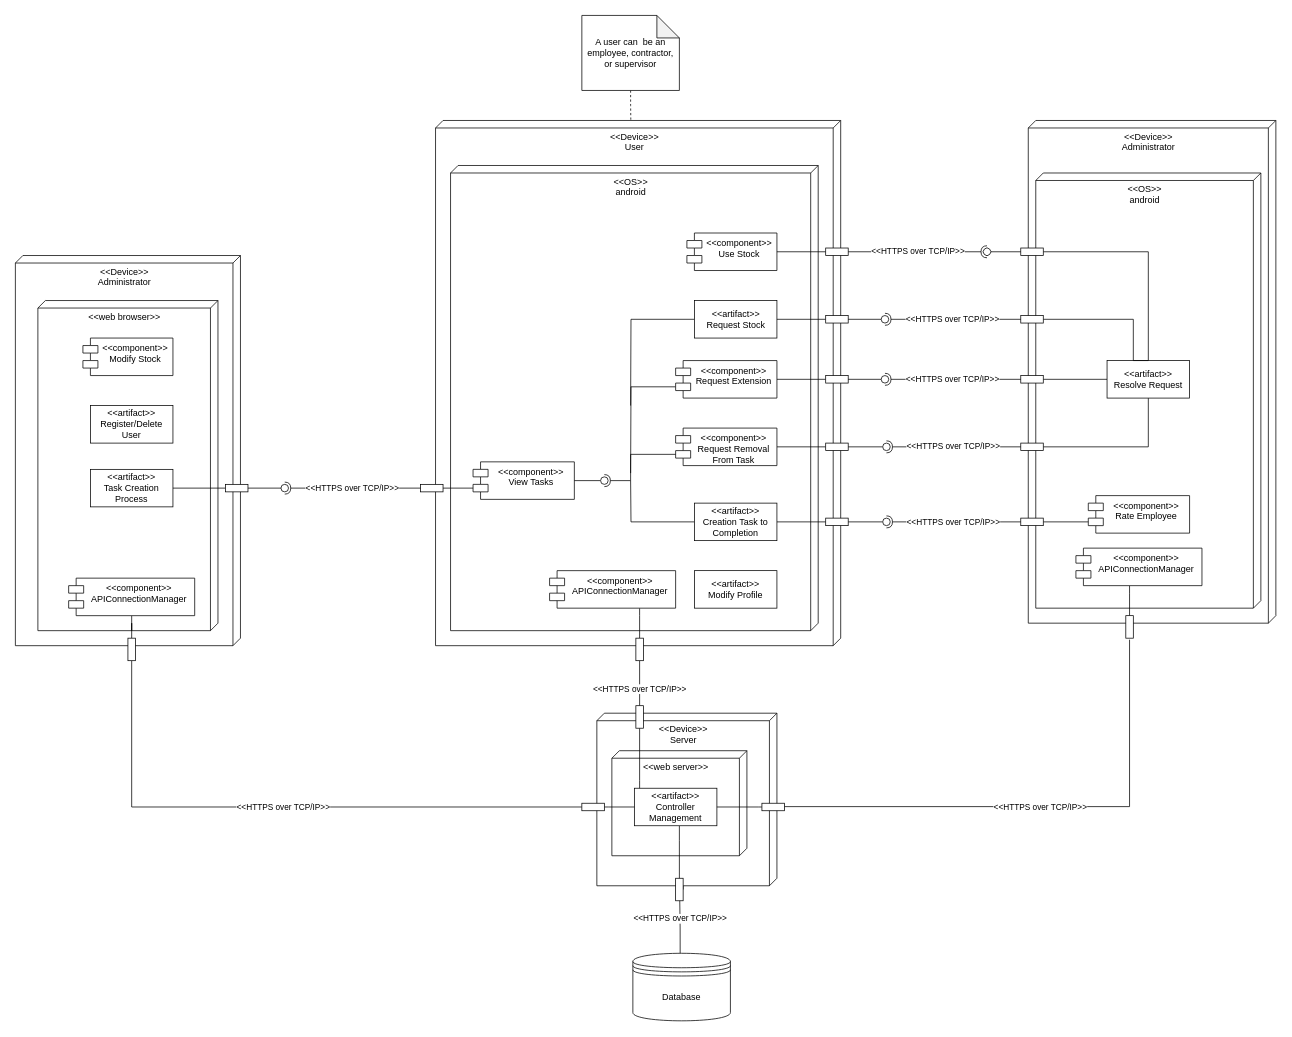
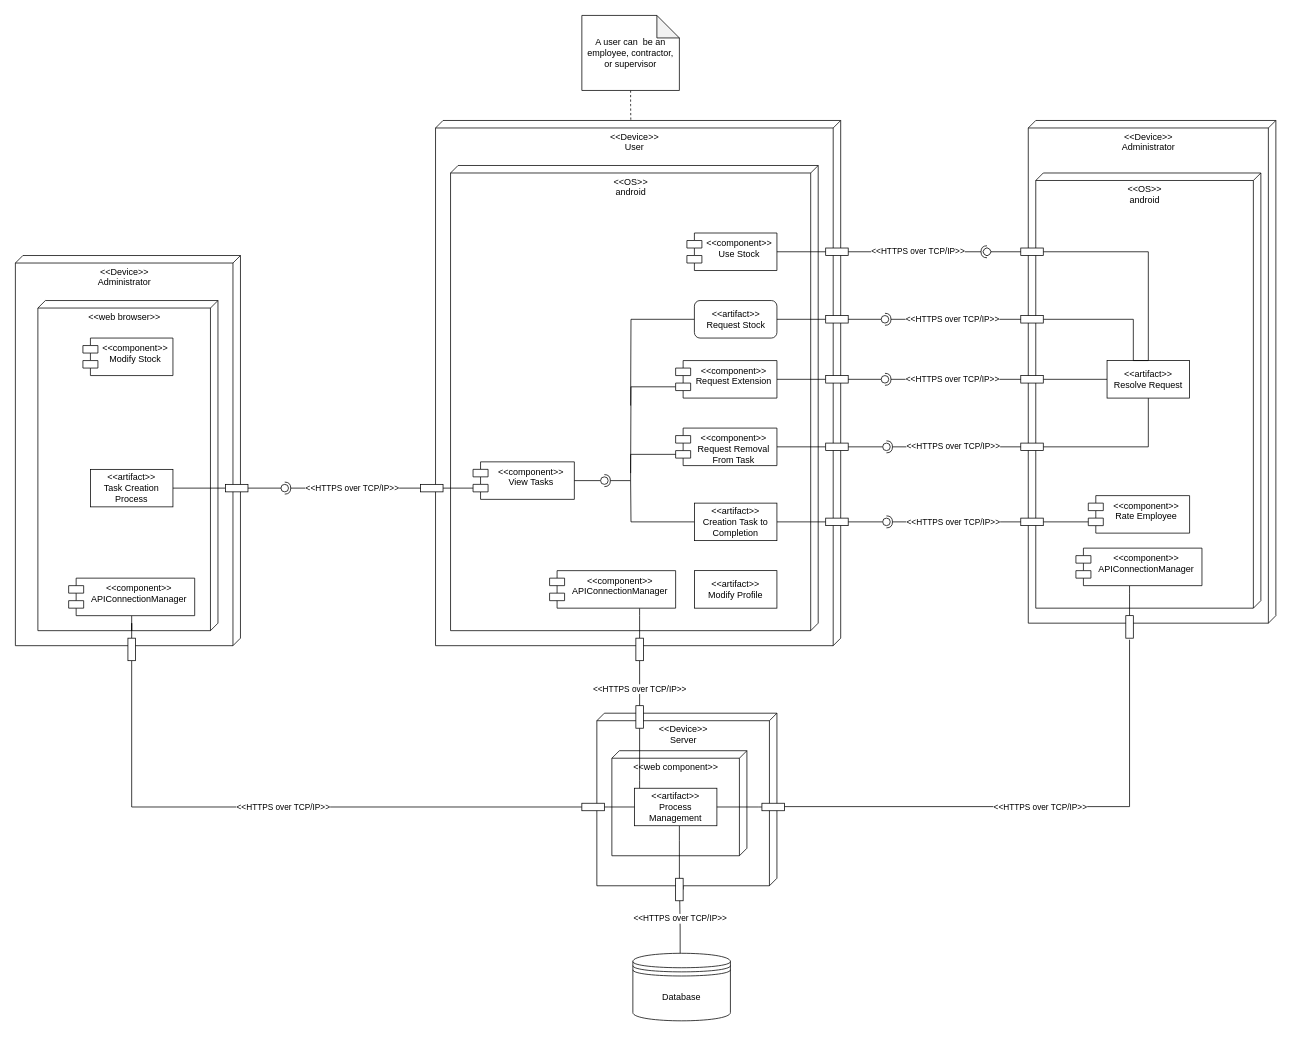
(735, 319) -> (735, 319)
(132, 424) -> none
(676, 767) -> (676, 767)
(675, 807) -> (675, 807)
